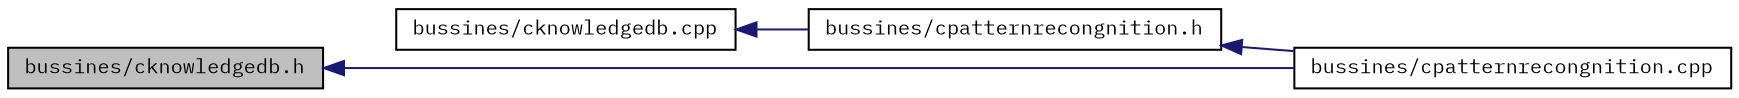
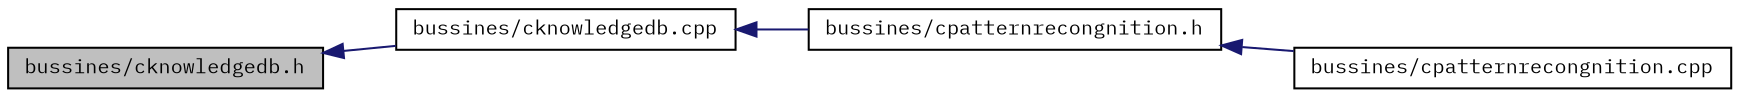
(819, 68) -> (370, 48)
